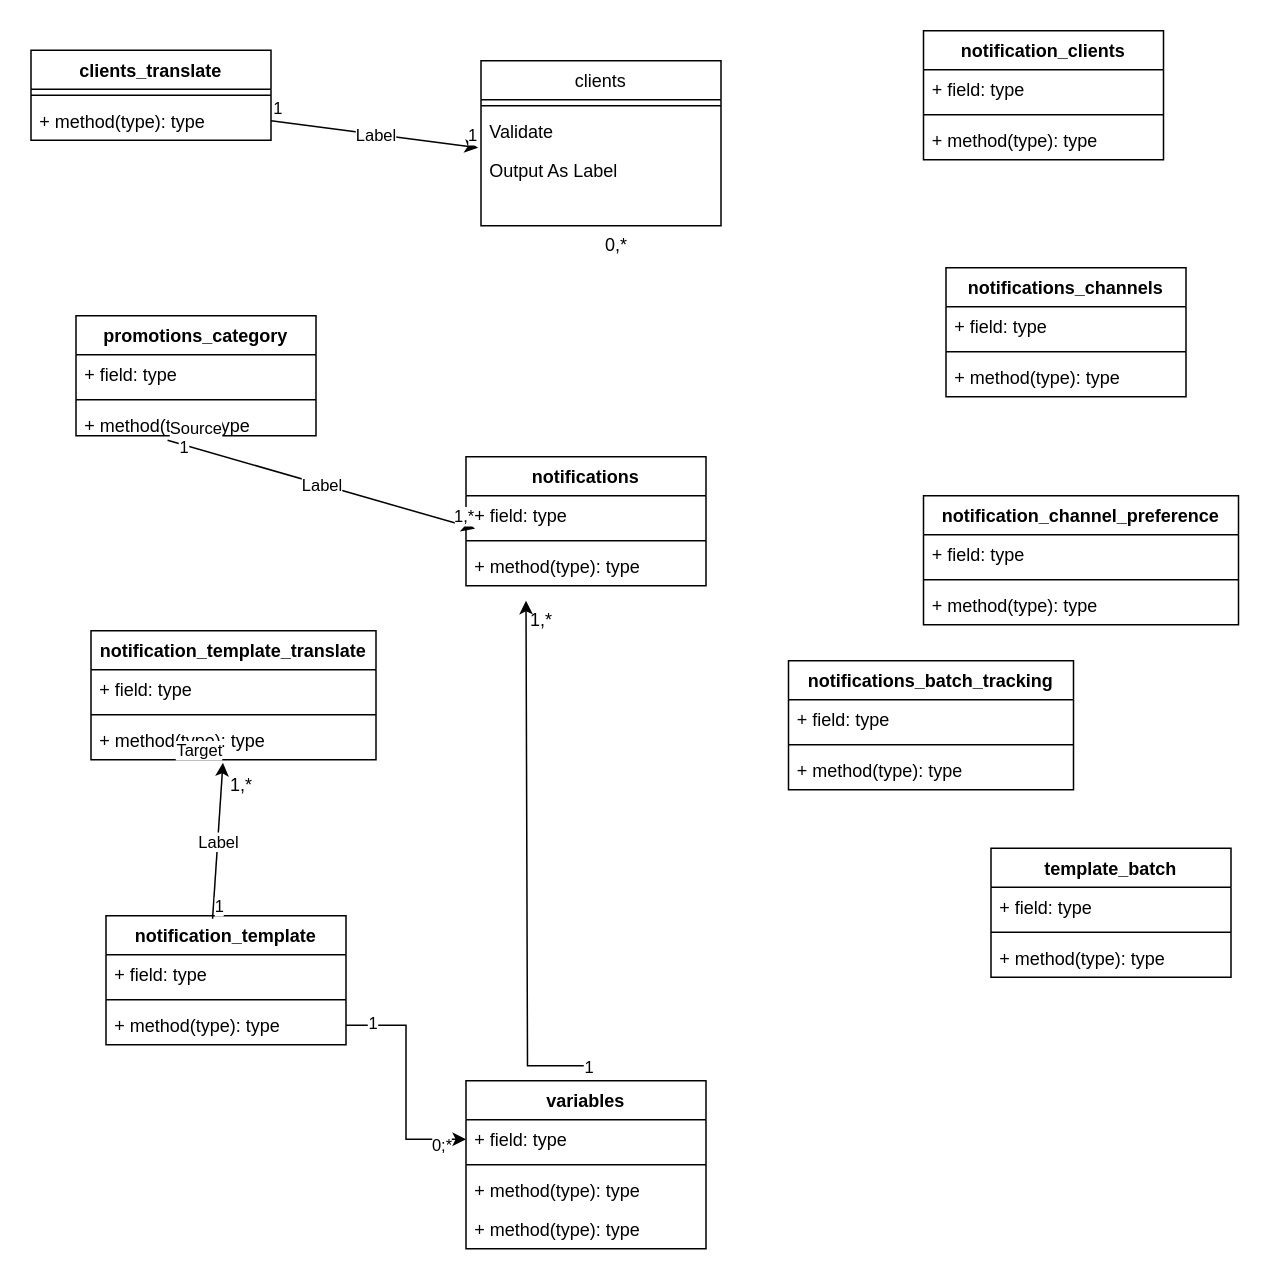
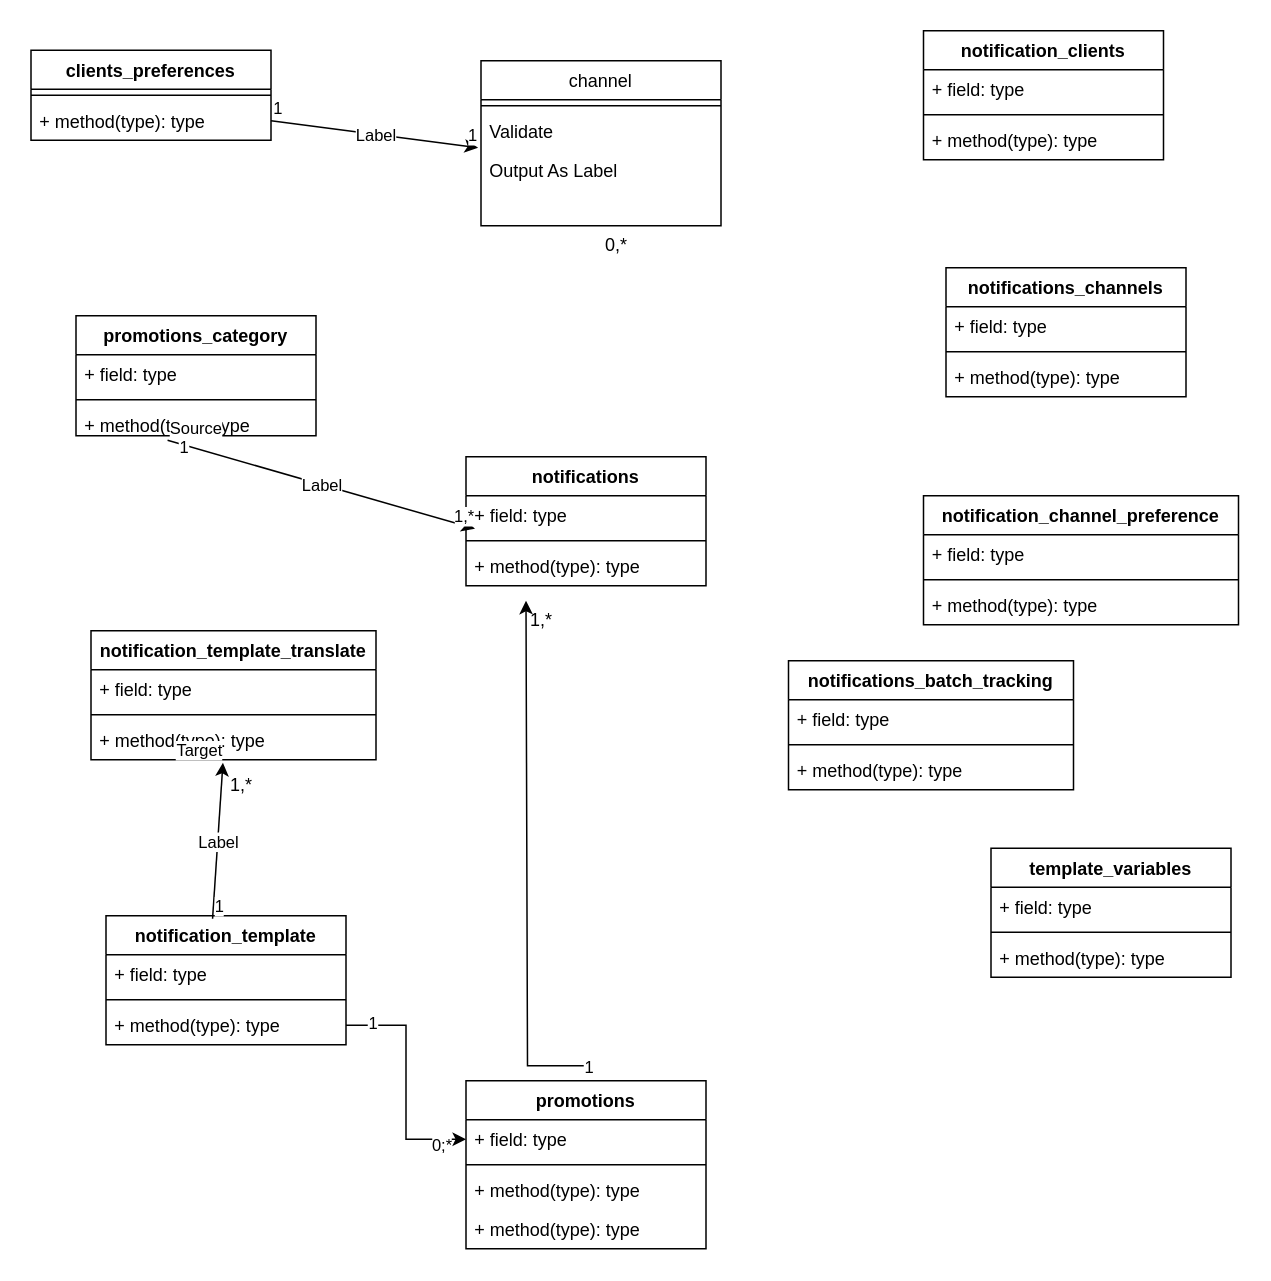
(151, 72) -> (151, 72)
(600, 81) -> (600, 81)
(1111, 870) -> (1111, 870)
(586, 1102) -> (586, 1102)
